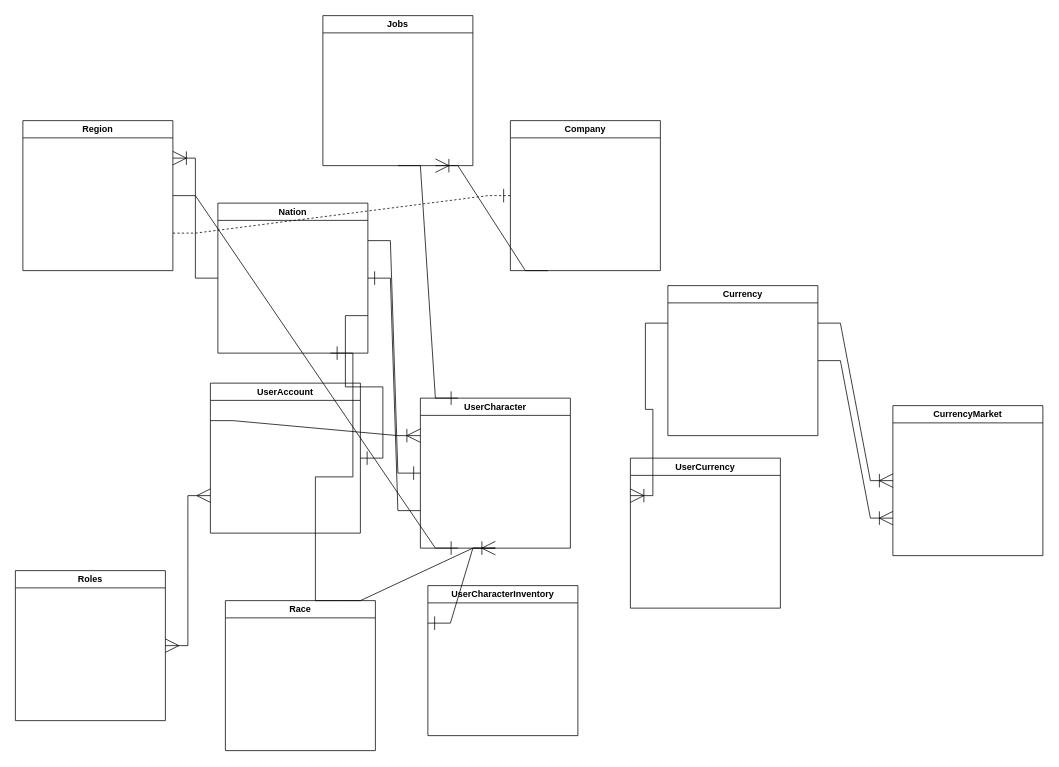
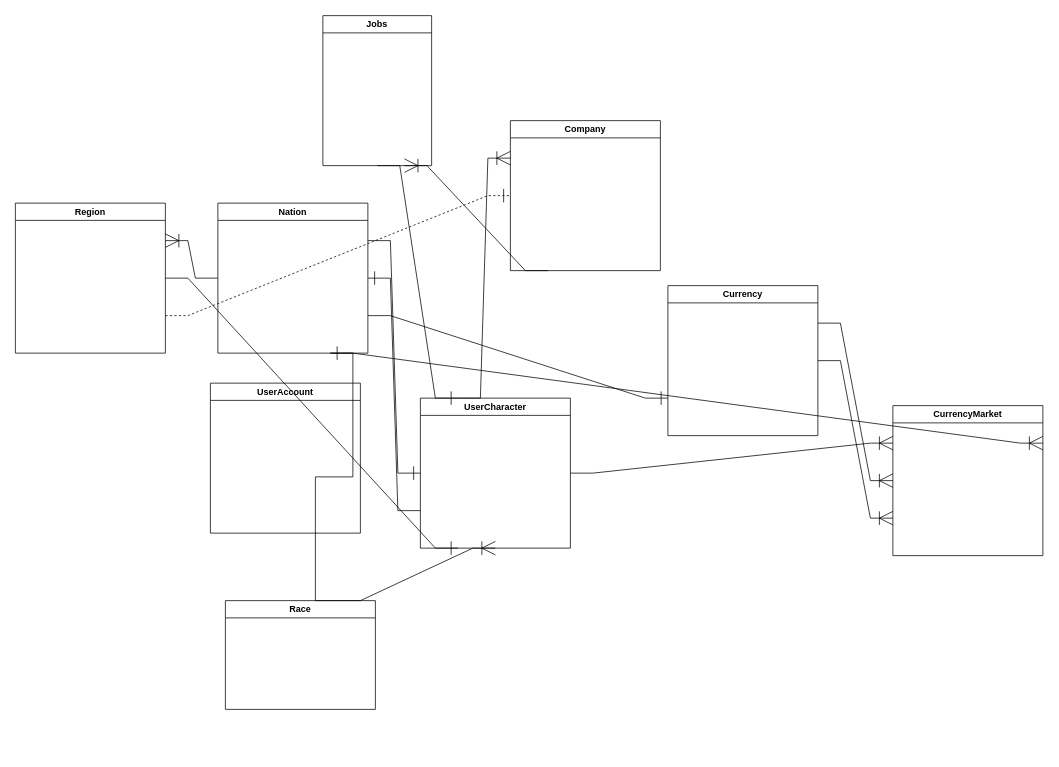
(398, 90) -> (377, 90)
(98, 195) -> (90, 278)
none -> (483, 307)
(645, 369) -> none
(365, 387) -> (488, 347)
none -> (831, 417)
(281, 425) -> none
none -> (814, 449)
(705, 533) -> none
(188, 570) -> none
(461, 586) -> none
(90, 645) -> none
(503, 660) -> none
(300, 675) -> (300, 655)
